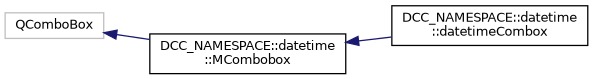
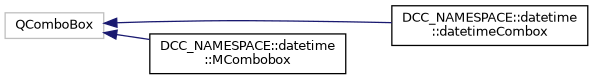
(375, 39) -> (254, 21)
